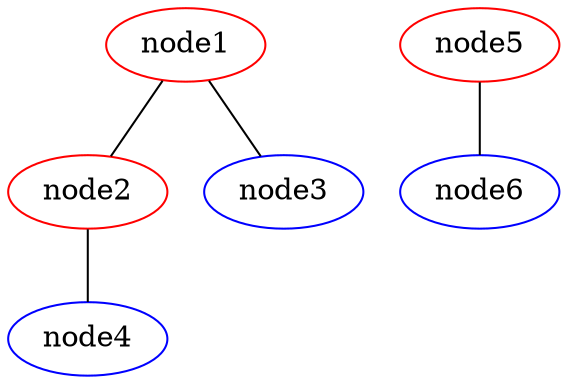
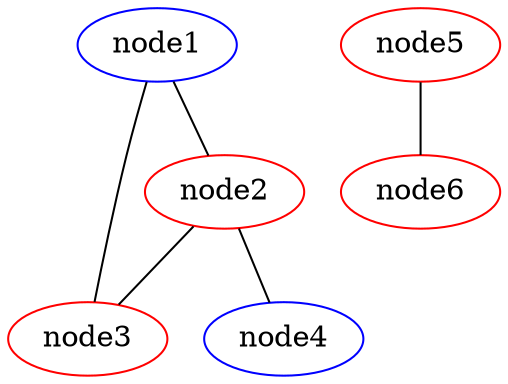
(186, 45) -> (157, 45)
(284, 192) -> (88, 339)
(480, 192) -> (421, 192)
none -> (156, 265)
